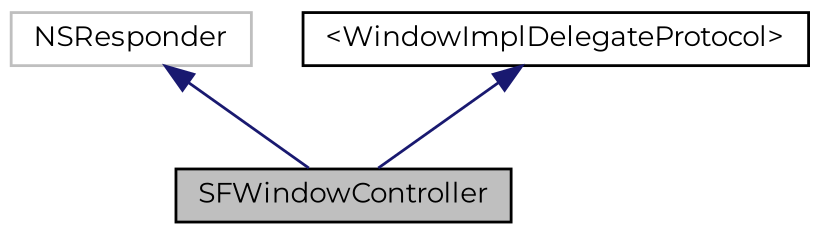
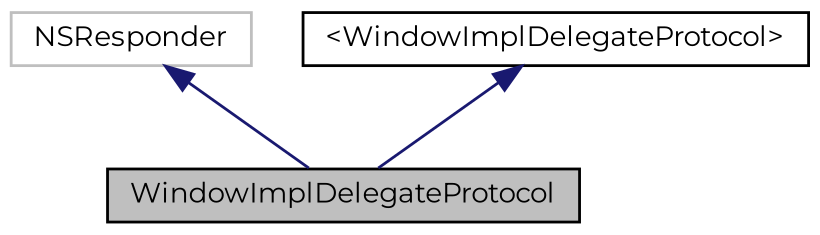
(344, 196) -> (344, 196)
